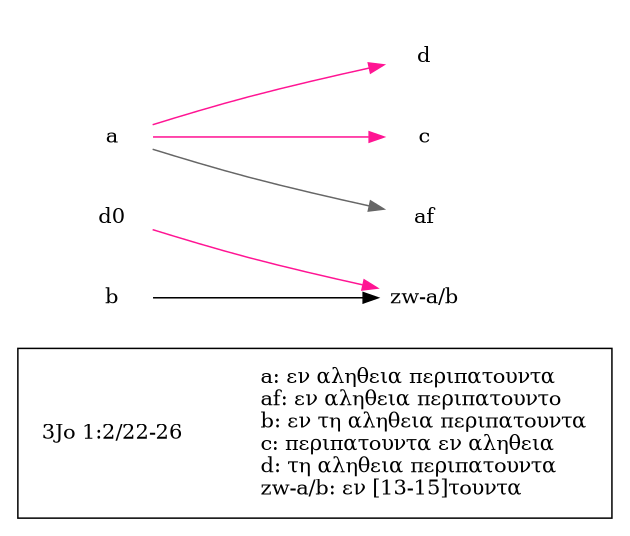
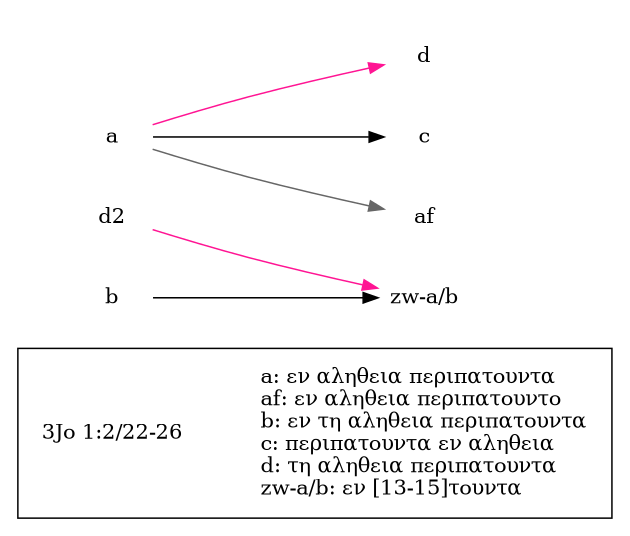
(261, 137) -> (261, 137)
(112, 217) -> (112, 217)
